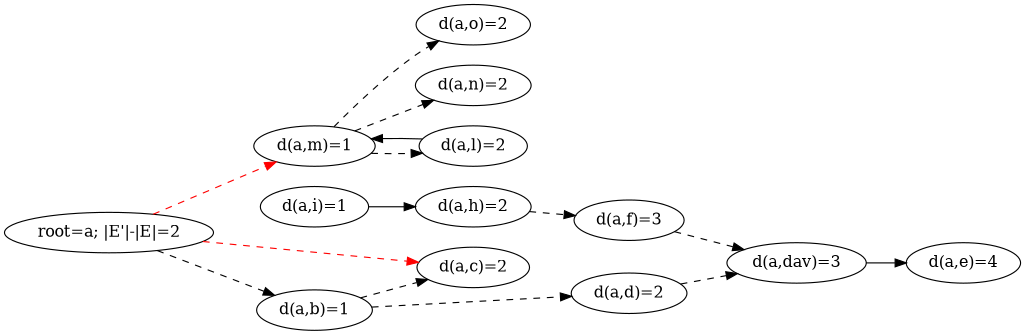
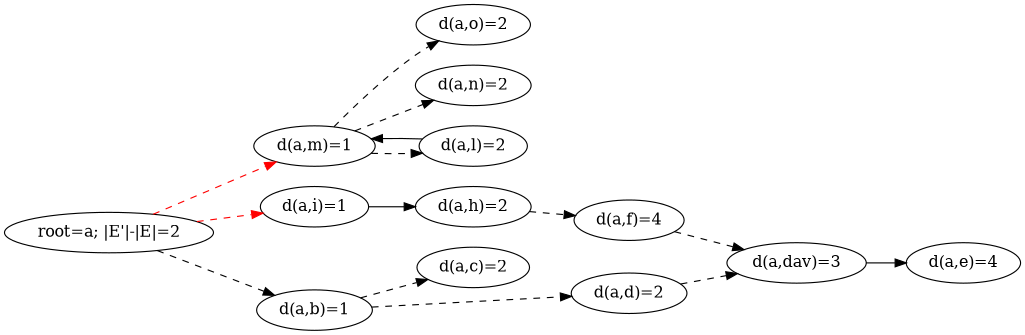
(629, 220) -> (629, 220)
(305, 251) -> (224, 218)
